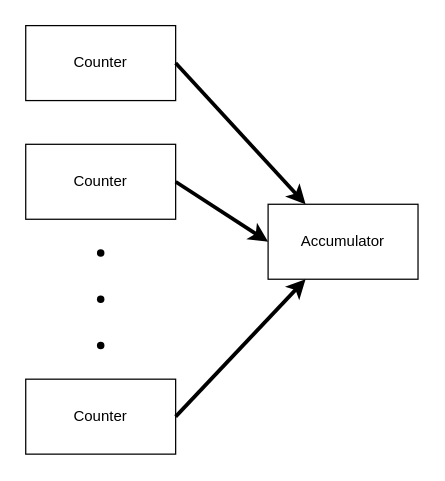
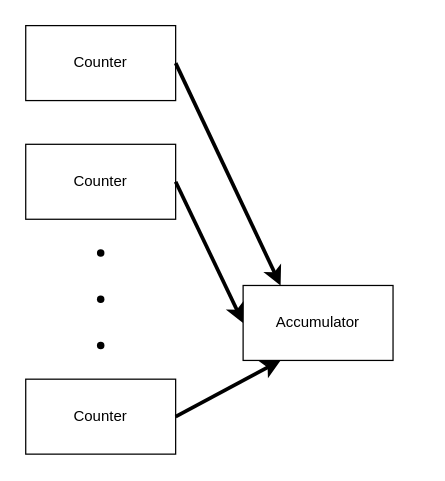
(343, 242) -> (318, 323)
